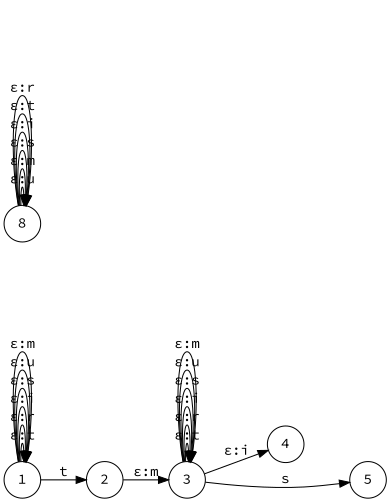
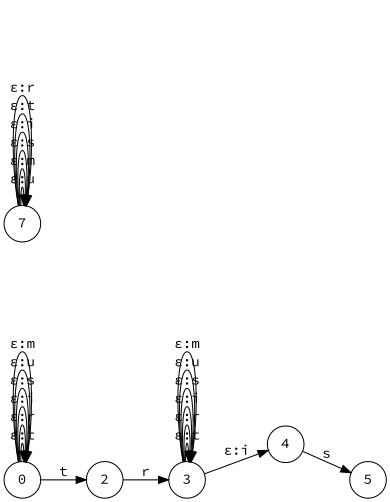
(22, 224) -> (22, 224)
(146, 472) -> (146, 472)
(22, 480) -> (22, 480)
(272, 487) -> (322, 460)
